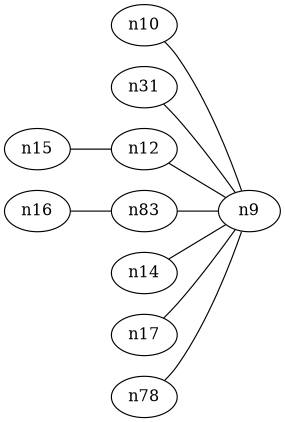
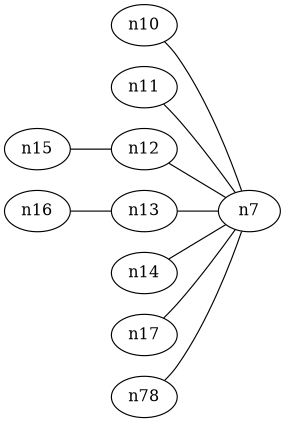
(144, 87) -> (144, 87)
(144, 211) -> (144, 211)
(249, 211) -> (249, 211)
